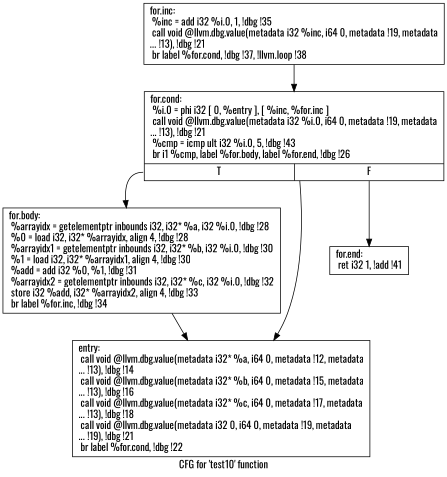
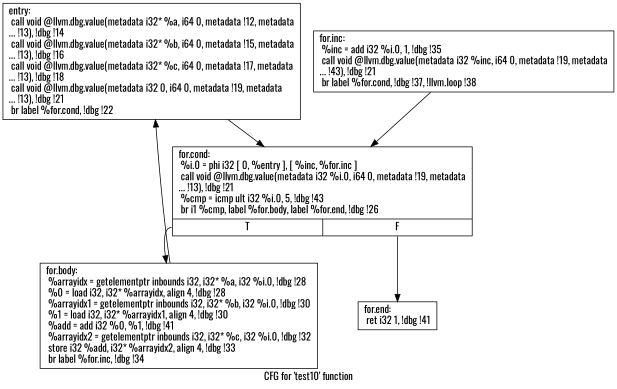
(178, 45) -> (348, 72)
(299, 259) -> (243, 131)
(369, 266) -> (398, 321)
(73, 271) -> (110, 326)
(106, 437) -> (37, 100)
